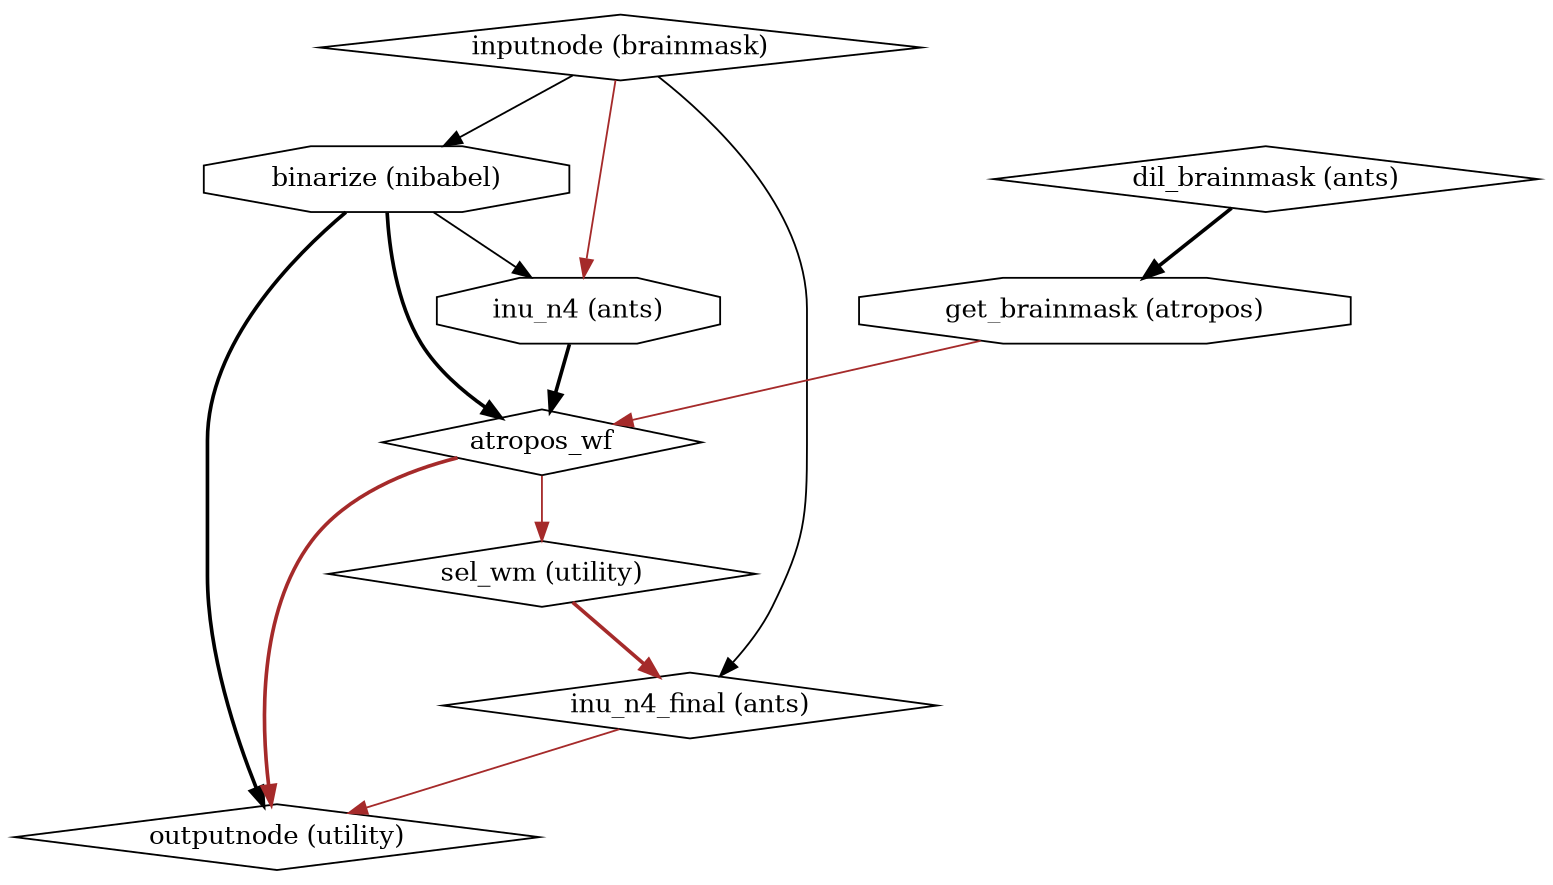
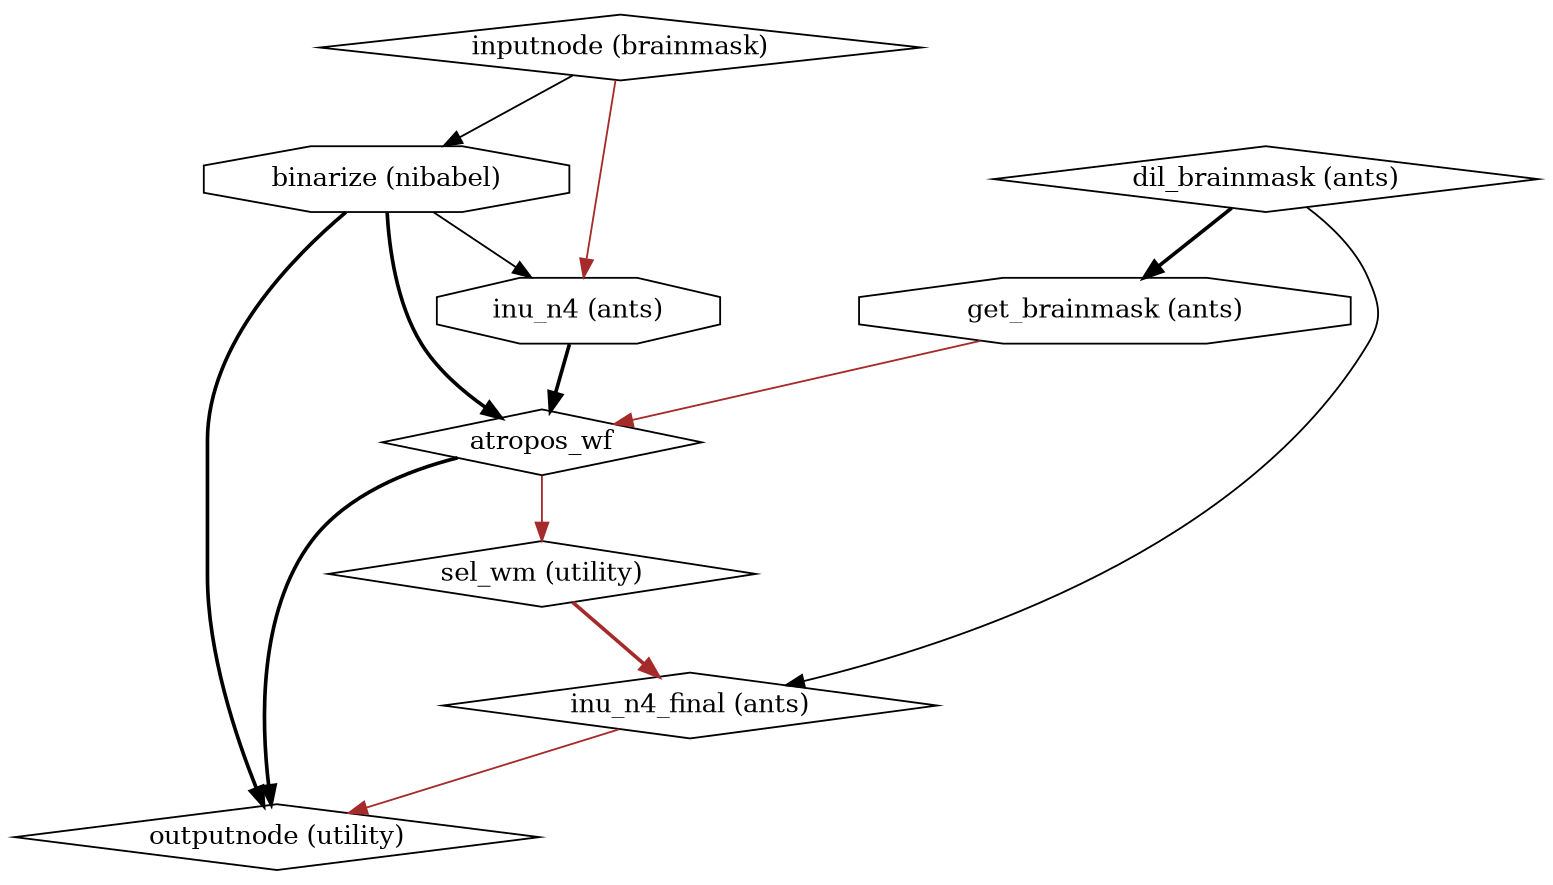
(1105, 311) -> (1105, 311)
(807, 352) -> (1189, 522)
(291, 577) -> (291, 577)
